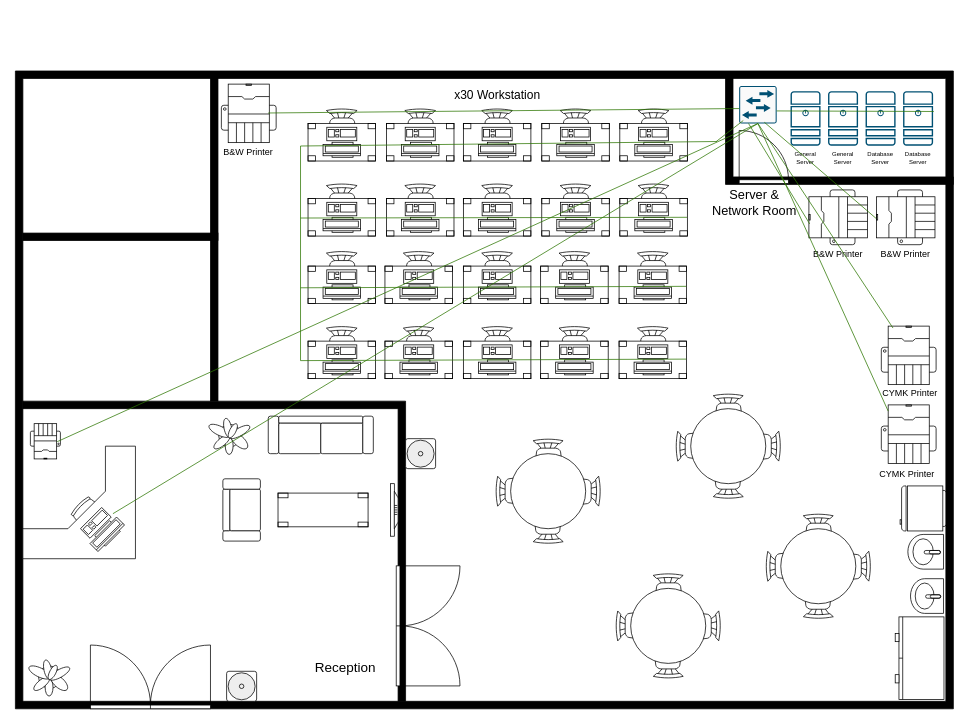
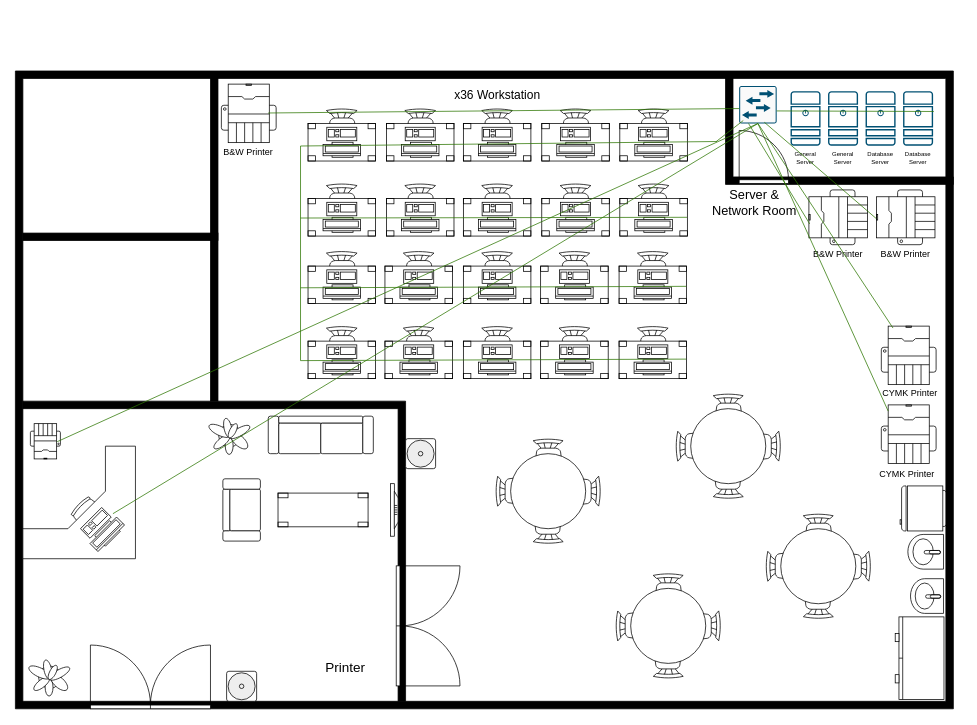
(497, 95) -> (497, 95)
(345, 667) -> (345, 667)
